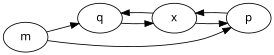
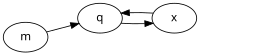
(249, 18) -> none
